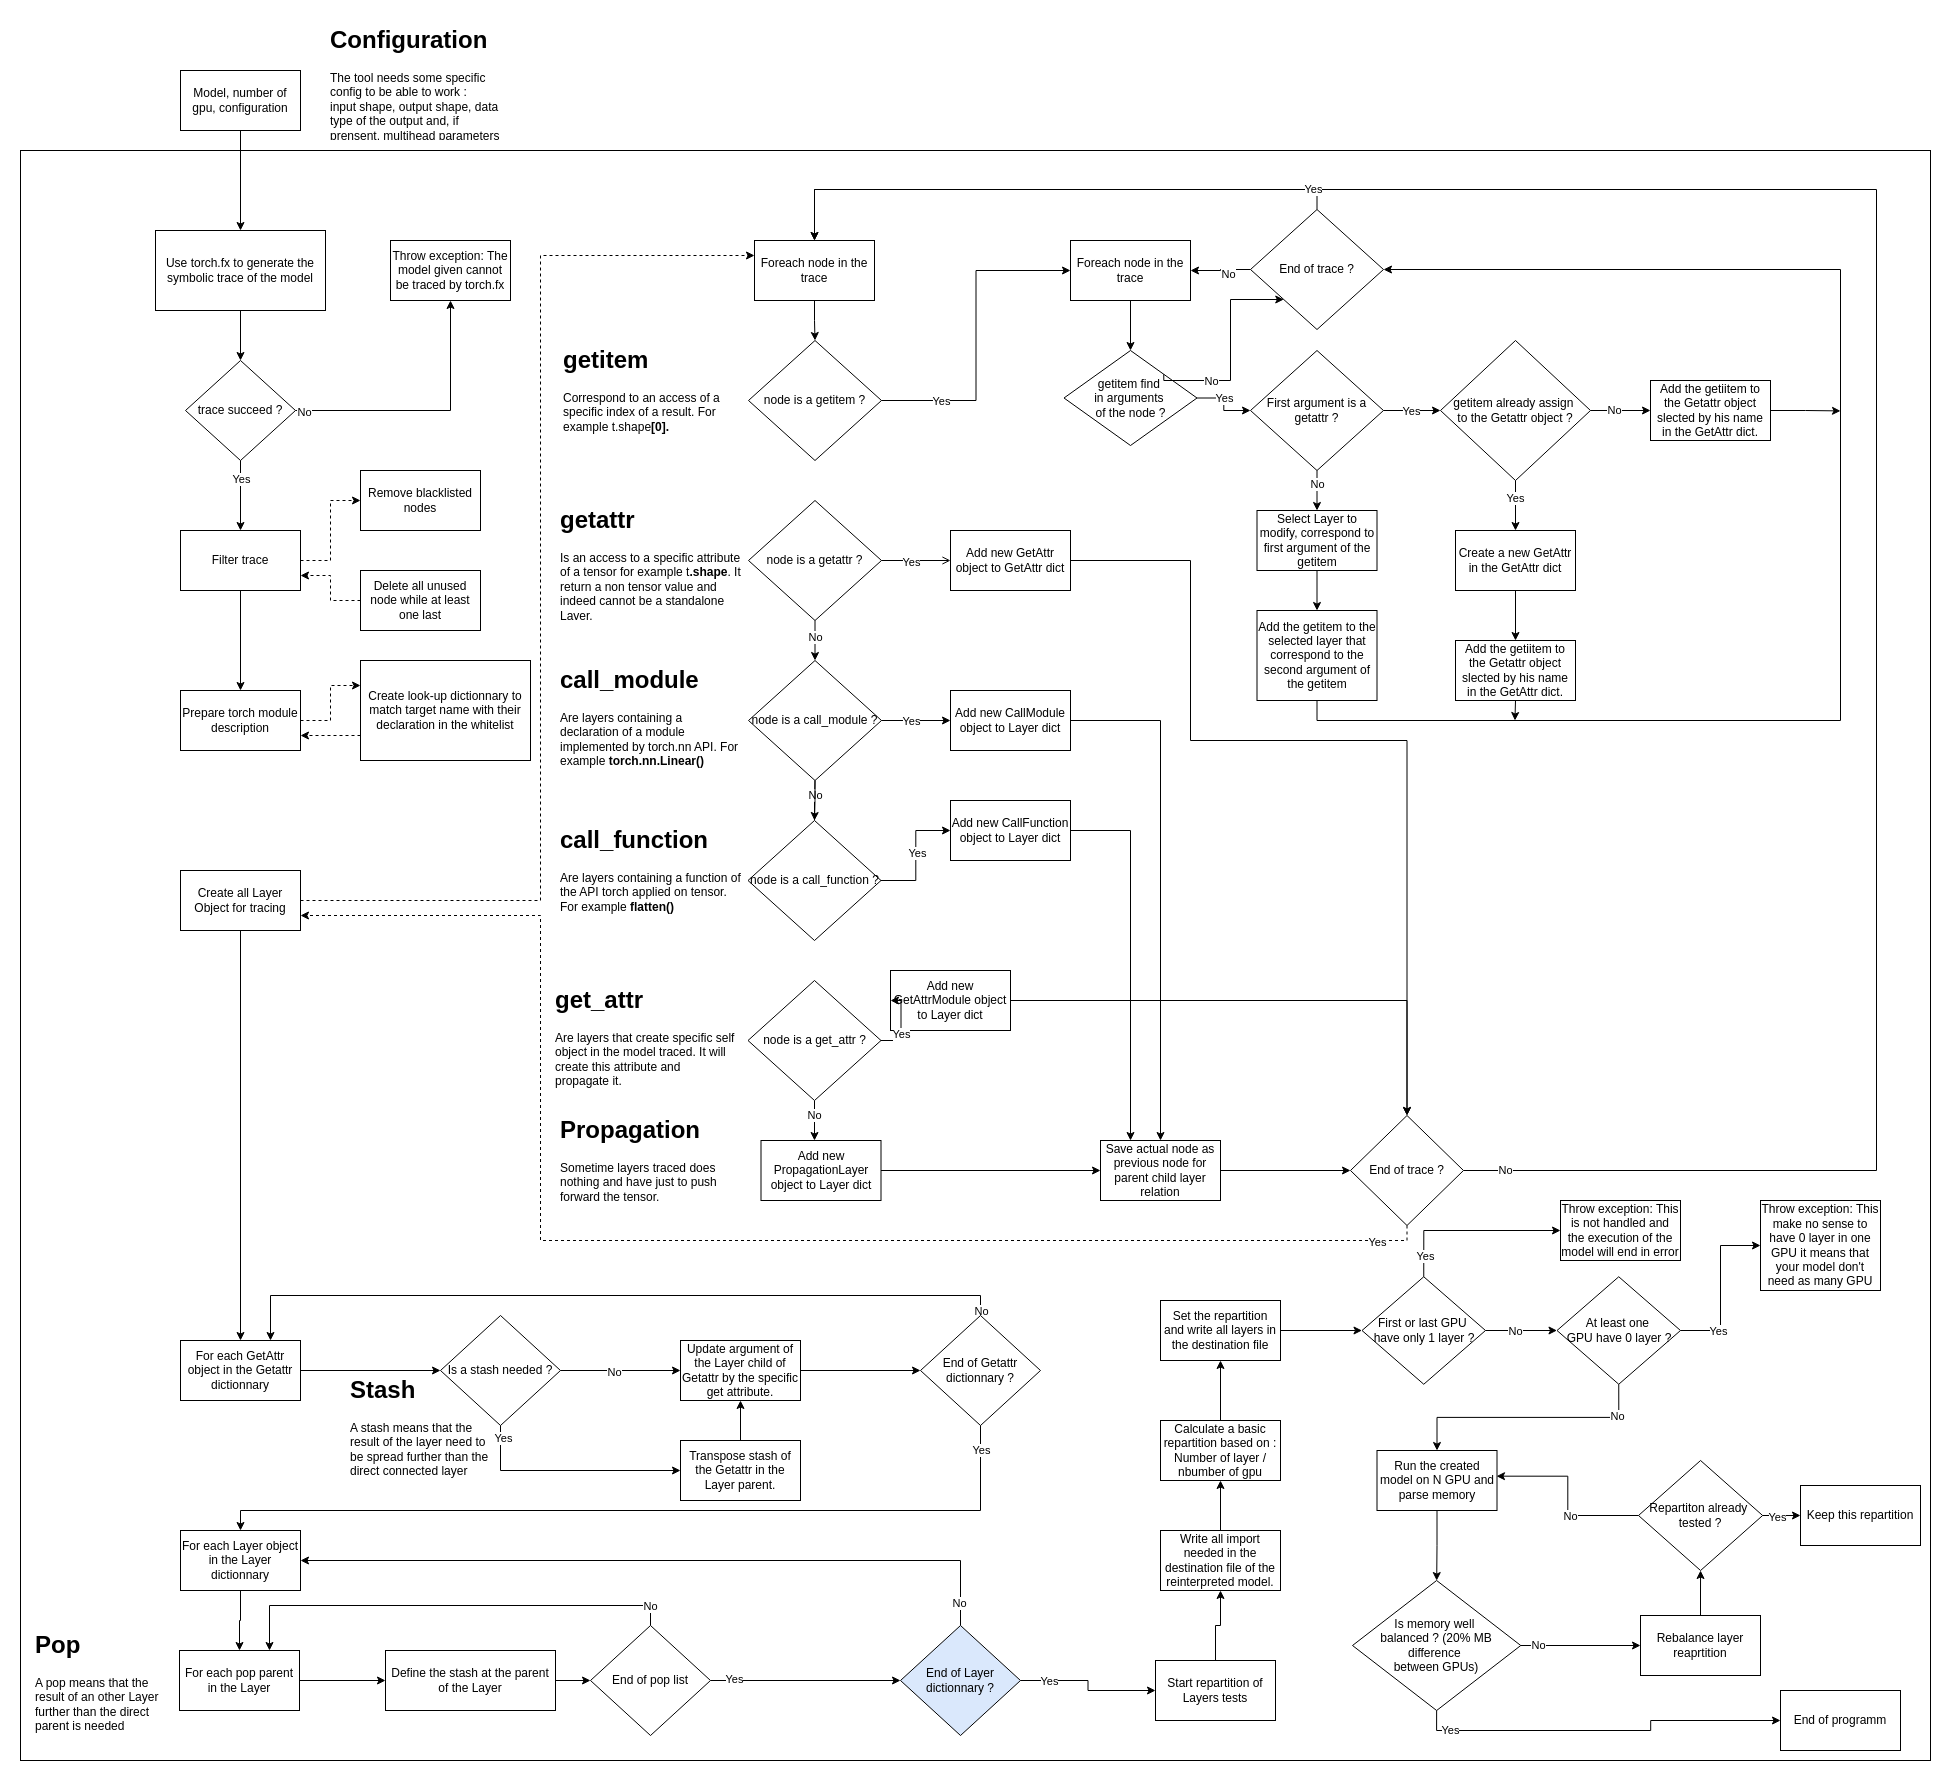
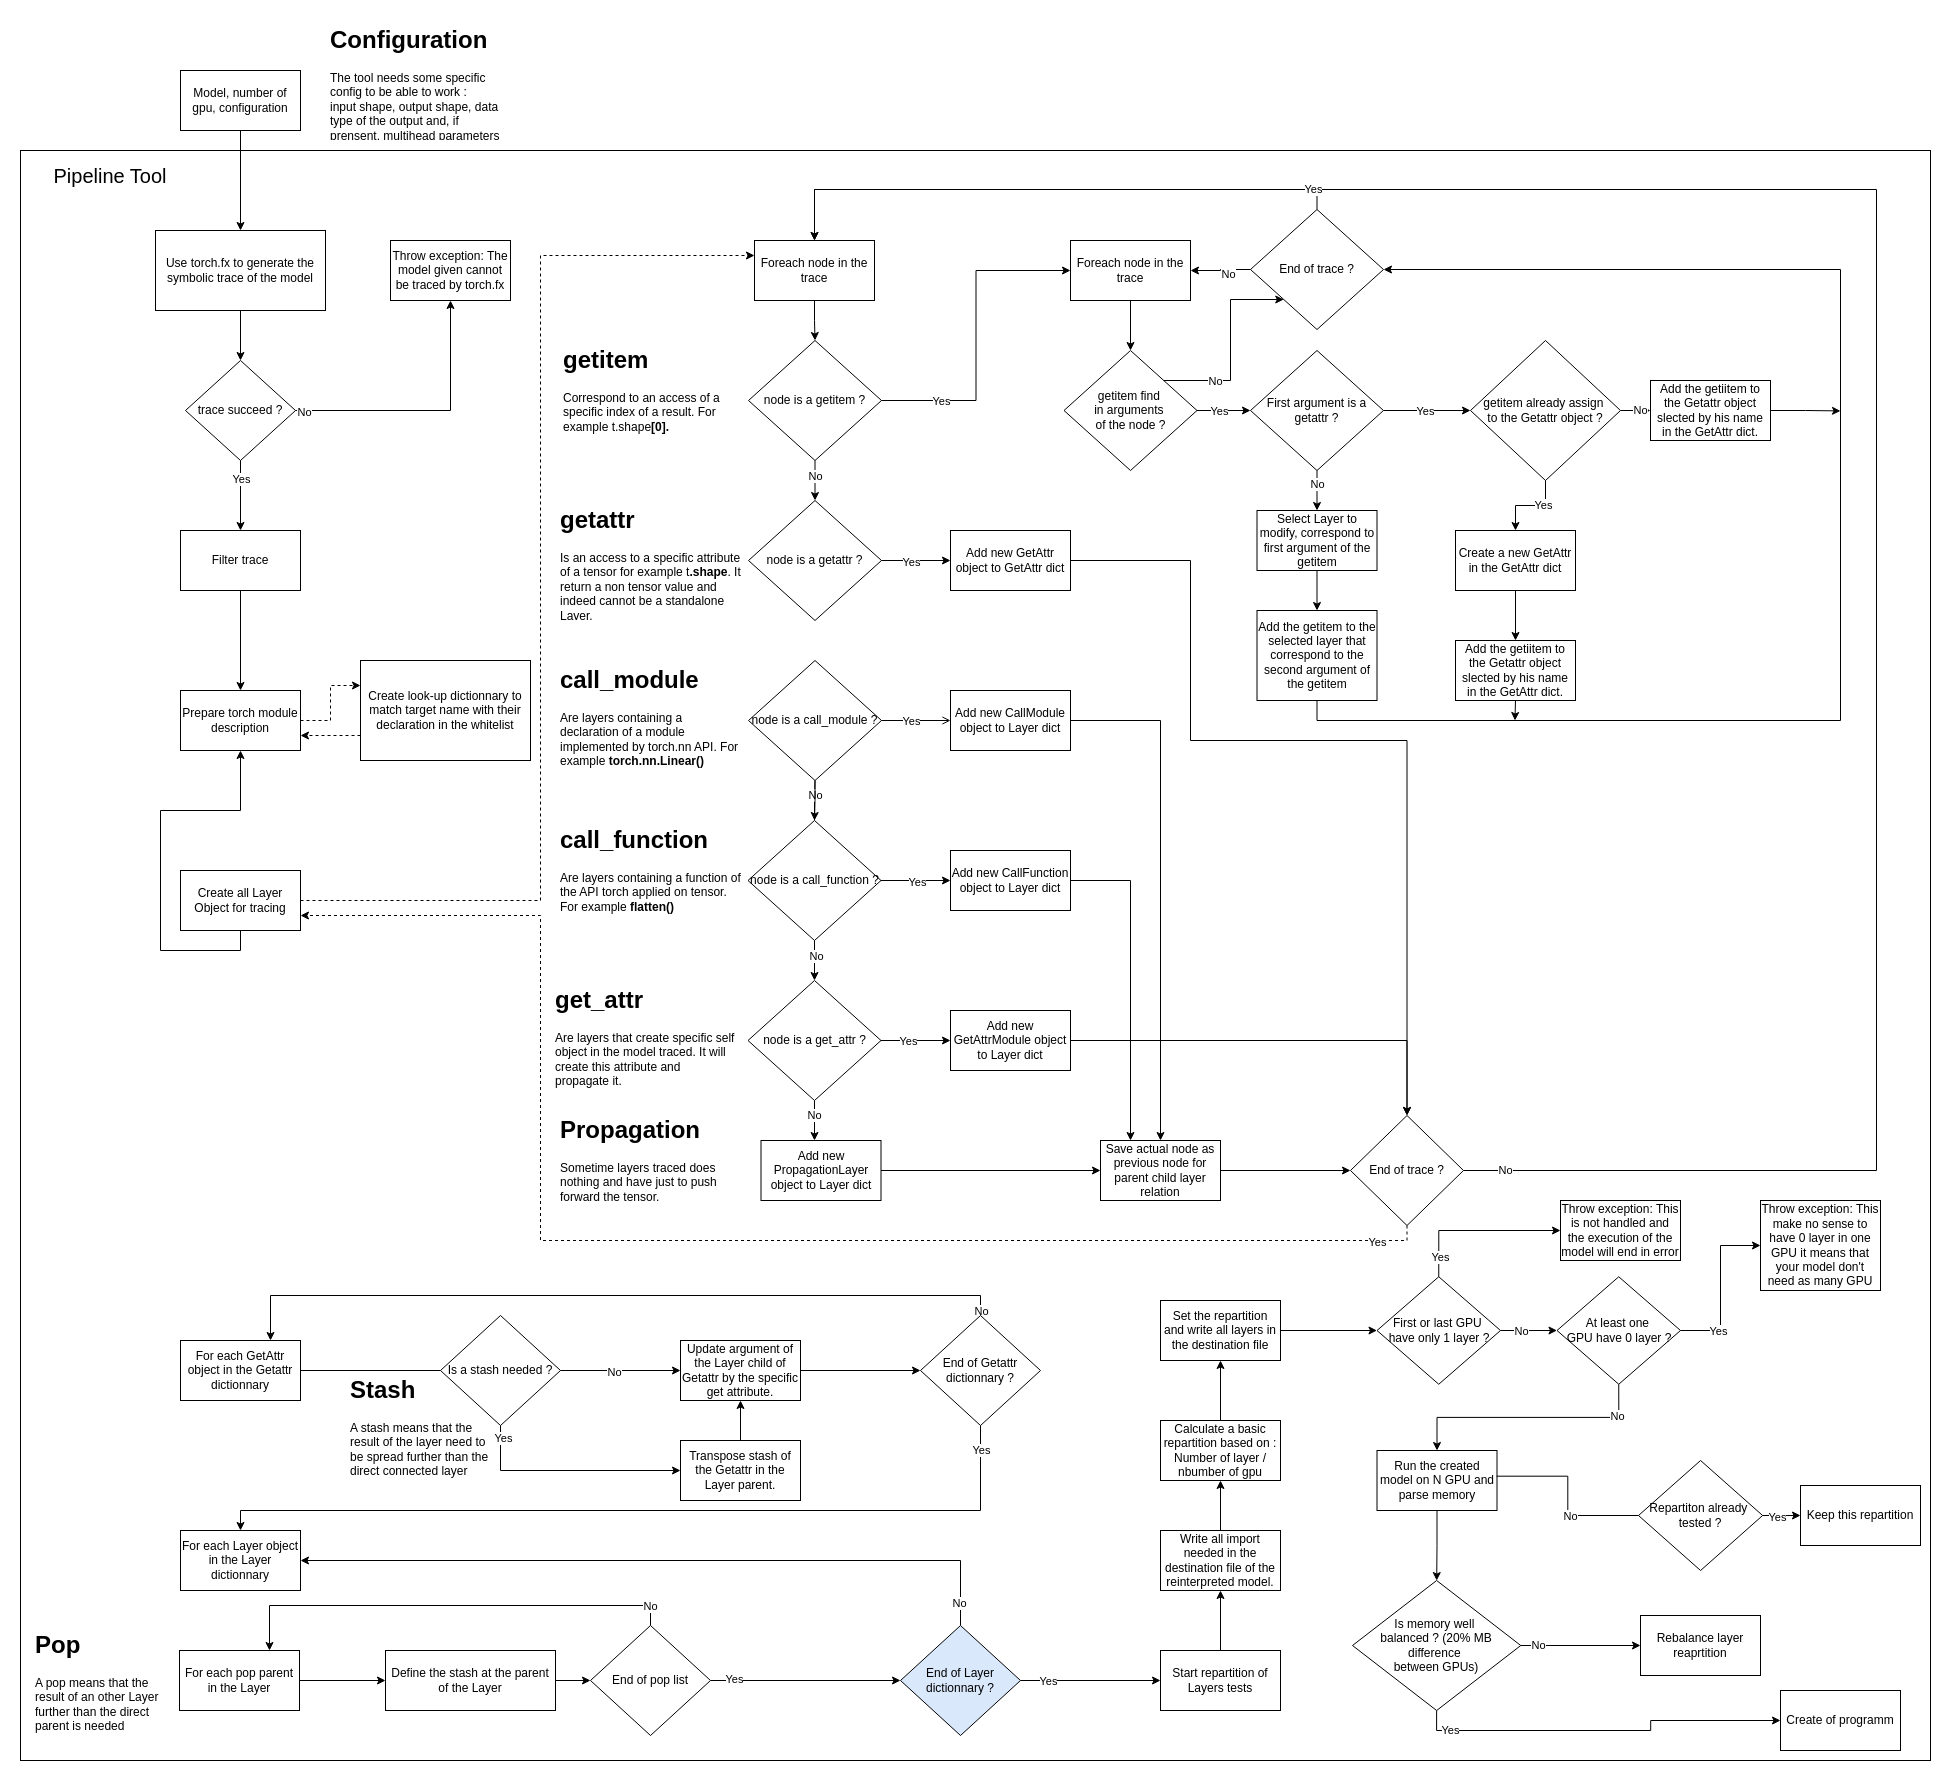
none -> (111, 176)
(1131, 398) -> (1131, 411)
(1516, 411) -> (1546, 411)
none -> (815, 477)
(421, 501) -> none
(331, 535) -> none
(944, 561) -> (942, 561)
(331, 592) -> none
(421, 601) -> none
(815, 637) -> none
(942, 721) -> (944, 721)
(1011, 831) -> (1011, 881)
none -> (815, 957)
(951, 1001) -> (1011, 1041)
(241, 1141) -> (161, 856)
(1424, 1331) -> (1439, 1331)
(432, 1371) -> (435, 1371)
(1505, 1476) -> (1502, 1476)
(1701, 1596) -> none
(241, 1618) -> none
(1216, 1691) -> (1221, 1681)
(1841, 1721) -> (1841, 1721)
